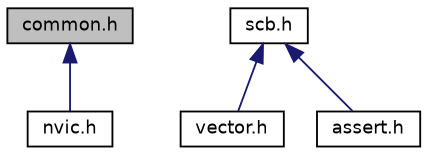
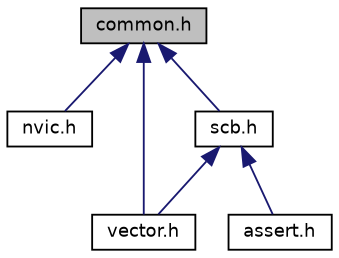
none -> (195, 85)
none -> (144, 138)
